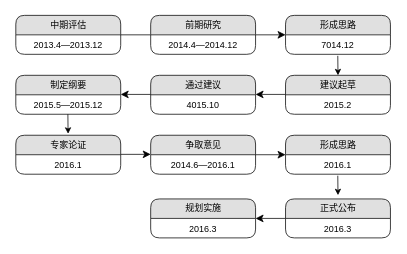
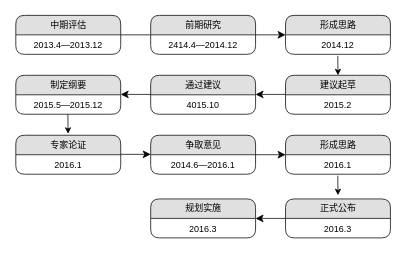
(203, 46) -> (203, 46)
(338, 46) -> (338, 46)
